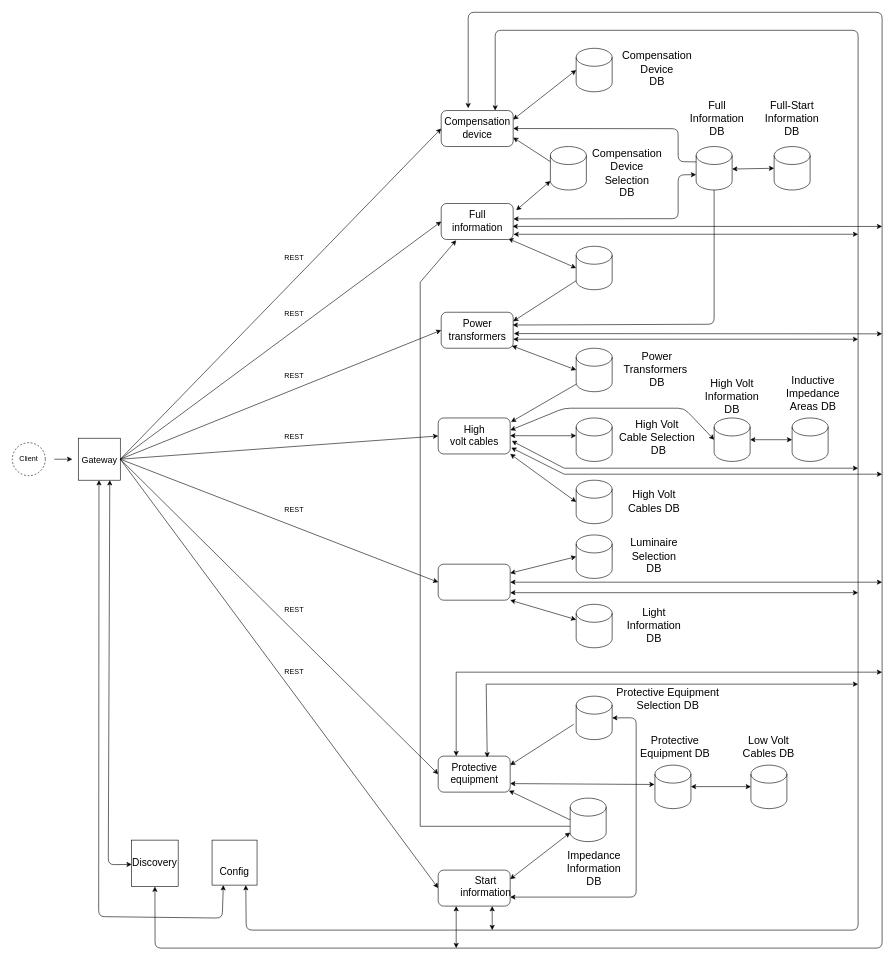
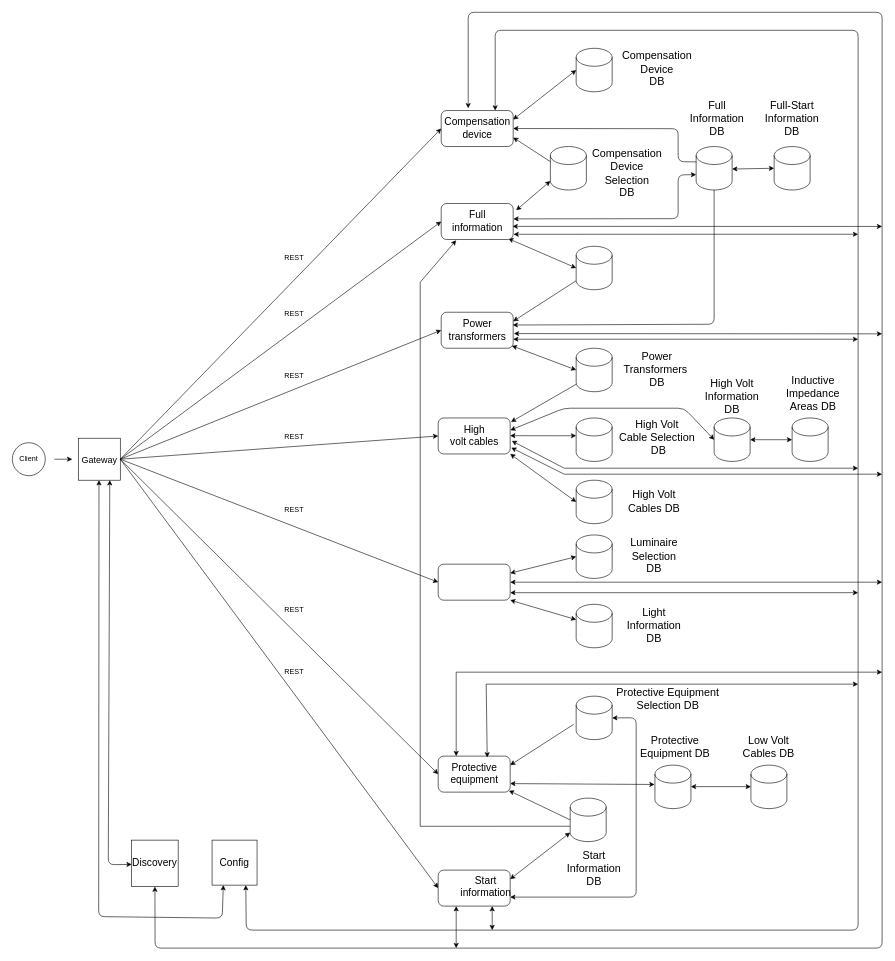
(29, 459) -> (29, 459)
(594, 869) -> (594, 869)
(235, 873) -> (235, 864)
